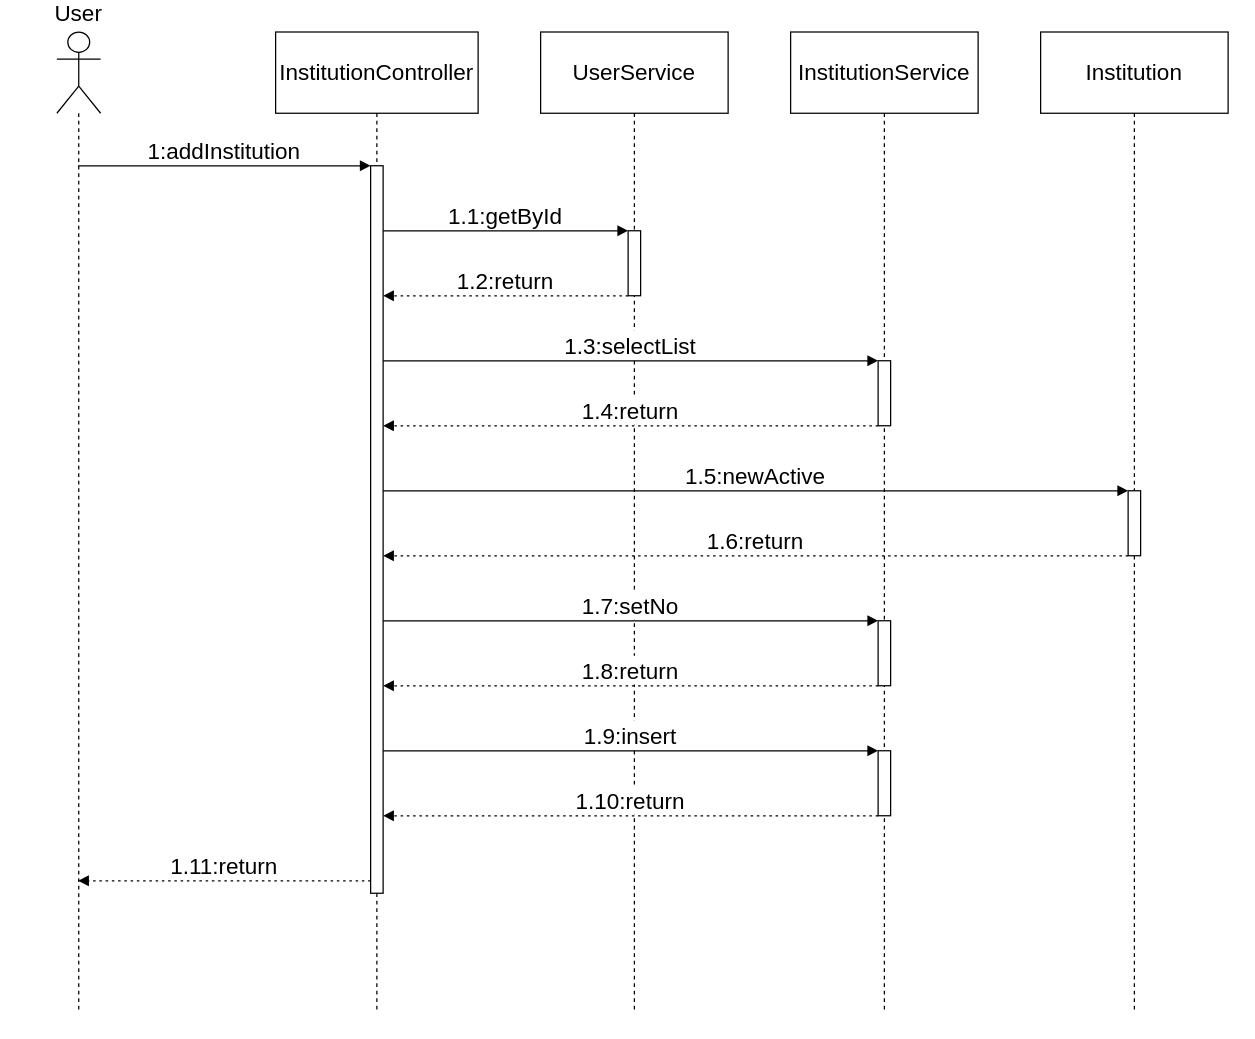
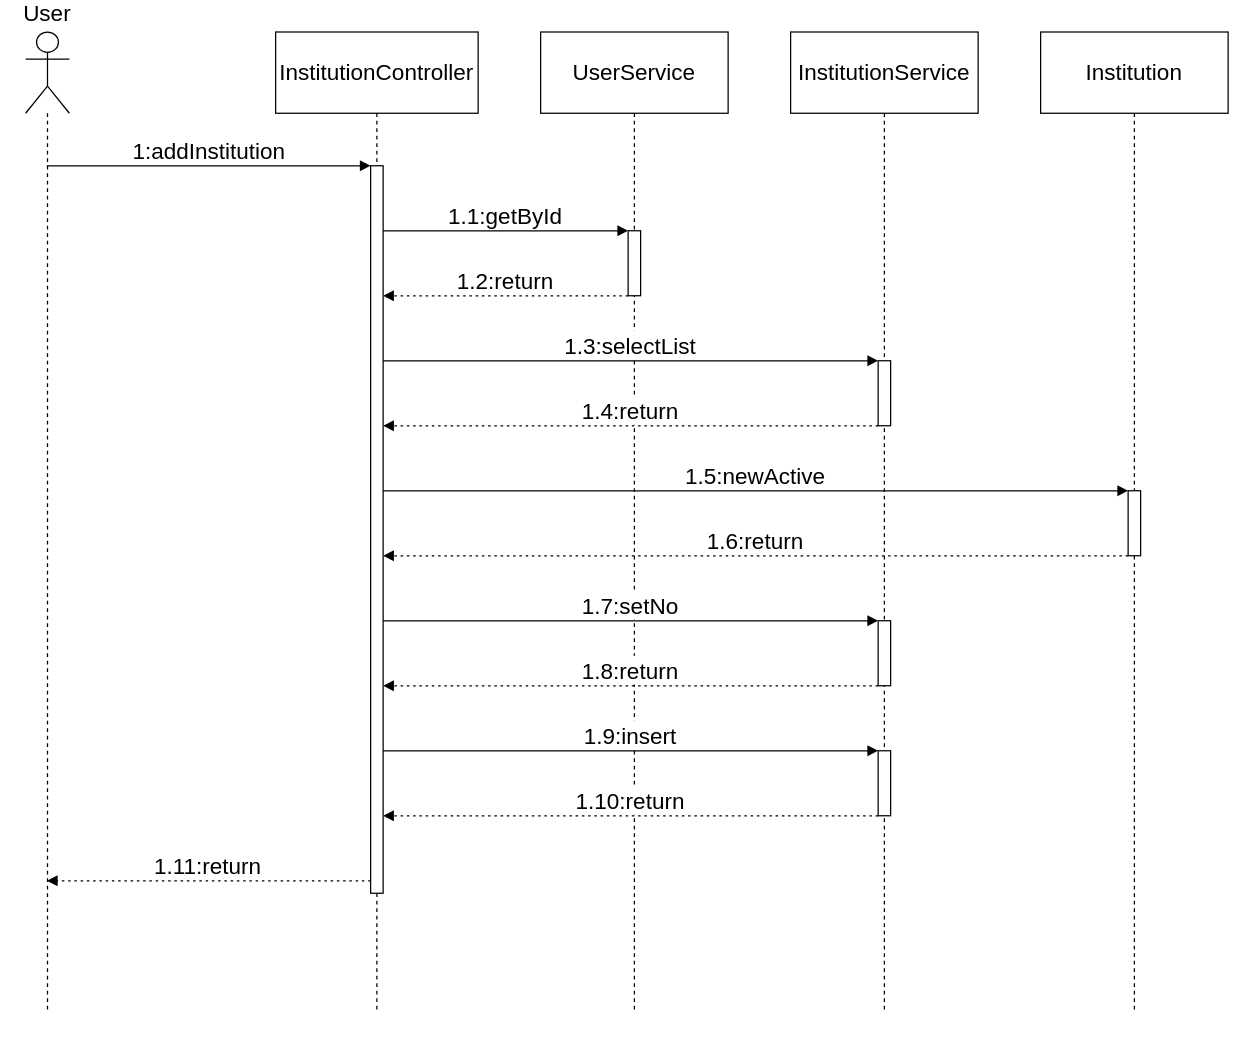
(79, 522) -> (48, 522)
